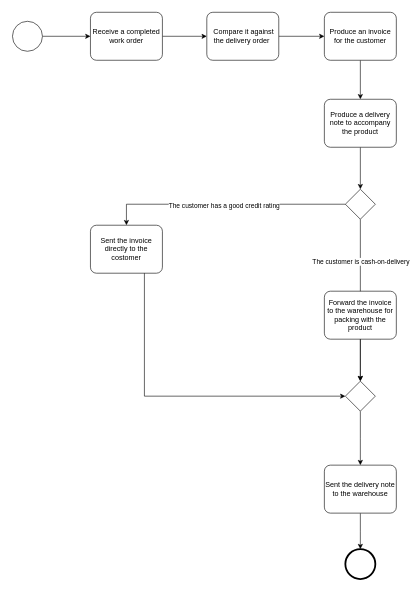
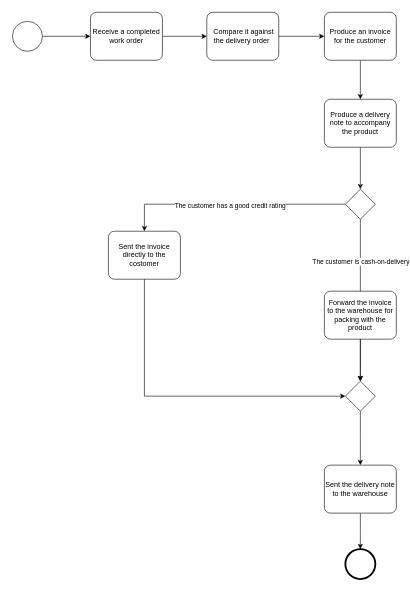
(126, 249) -> (144, 255)
